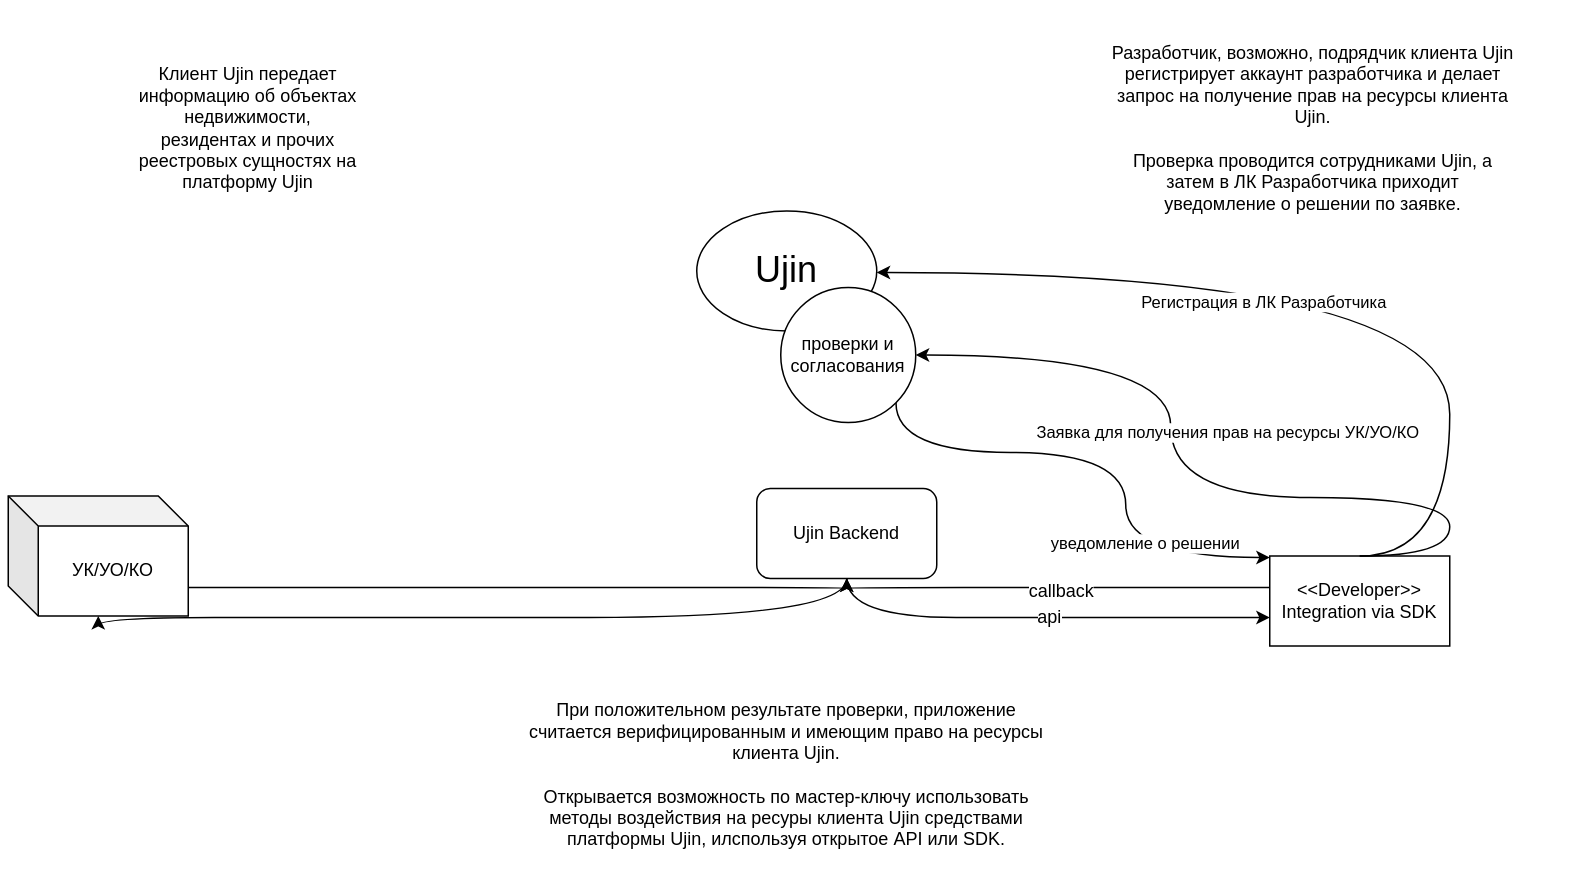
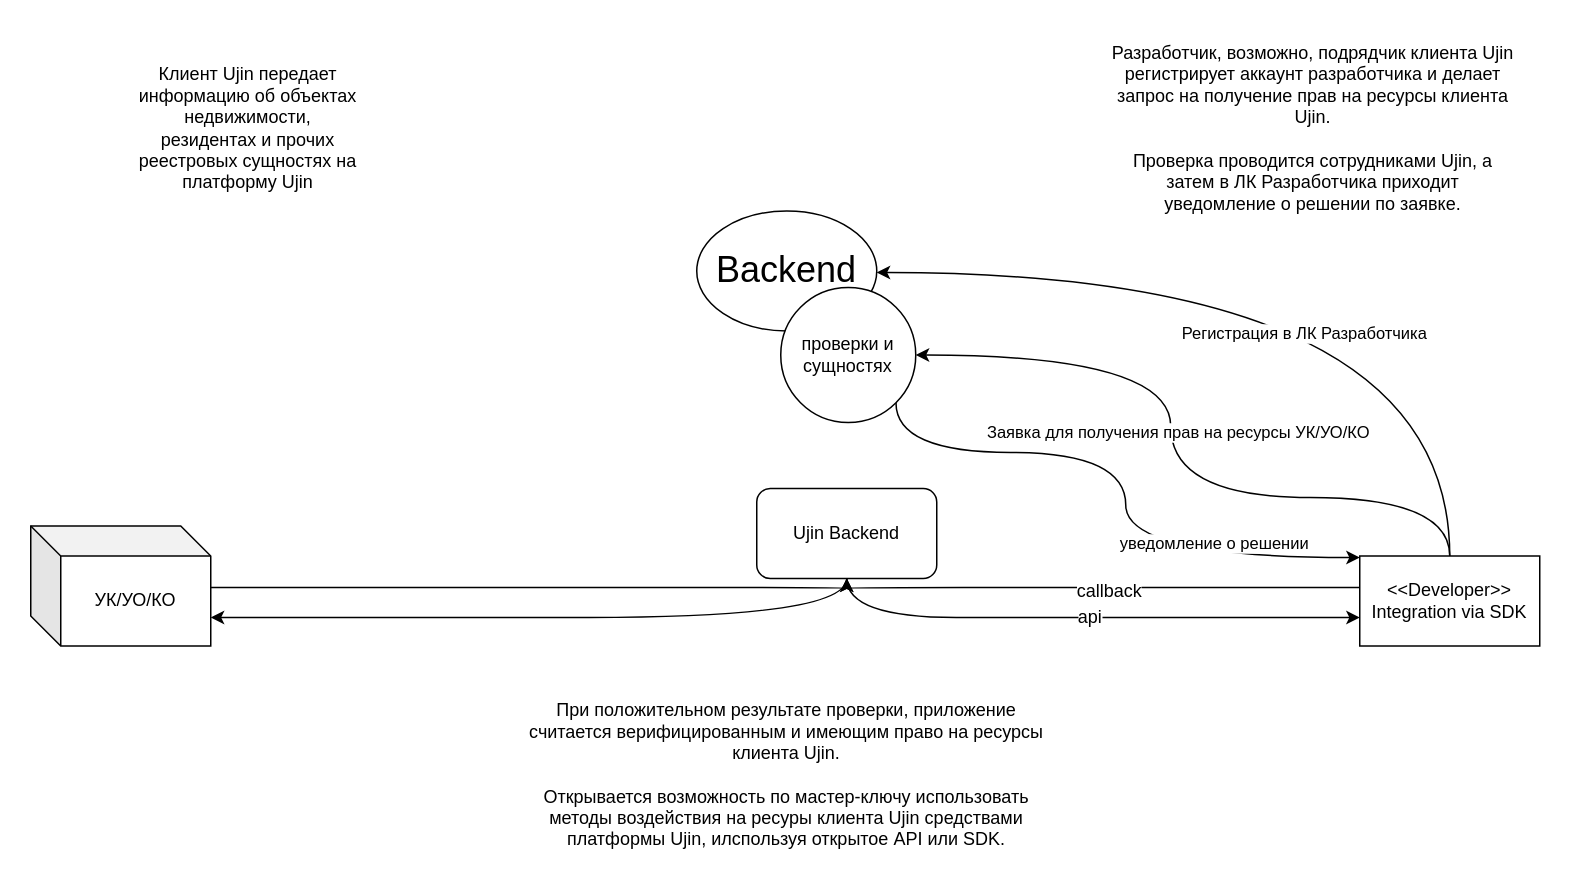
(787, 271) -> (787, 271)
(848, 355) -> (848, 355)
(98, 556) -> (121, 586)
(1360, 601) -> (1450, 601)
